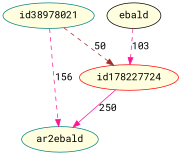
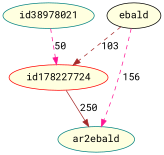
(132, 43) -> (100, 44)
(86, 44) -> (53, 43)
(53, 74) -> (119, 75)
(97, 106) -> (76, 106)
